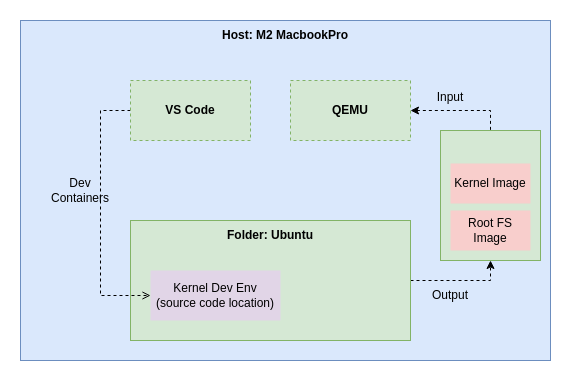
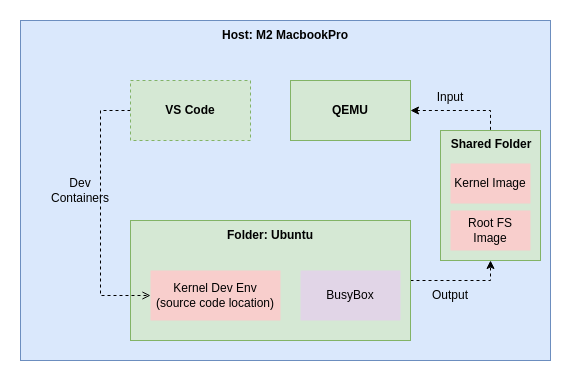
(351, 111) -> (351, 111)
none -> (492, 145)
(216, 296) -> (216, 296)
none -> (351, 296)
